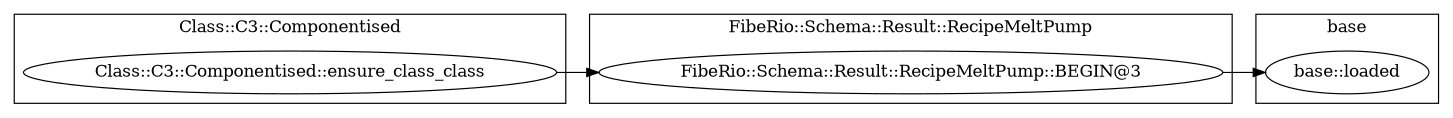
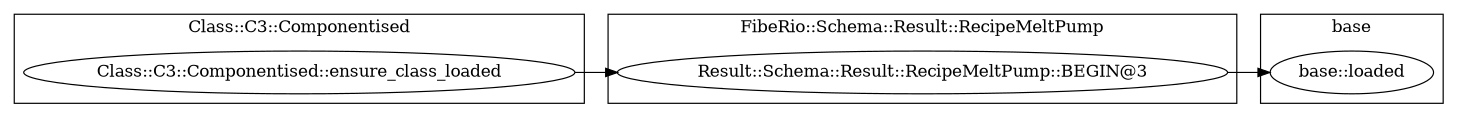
(290, 72) -> (299, 72)
(911, 72) -> (922, 72)
